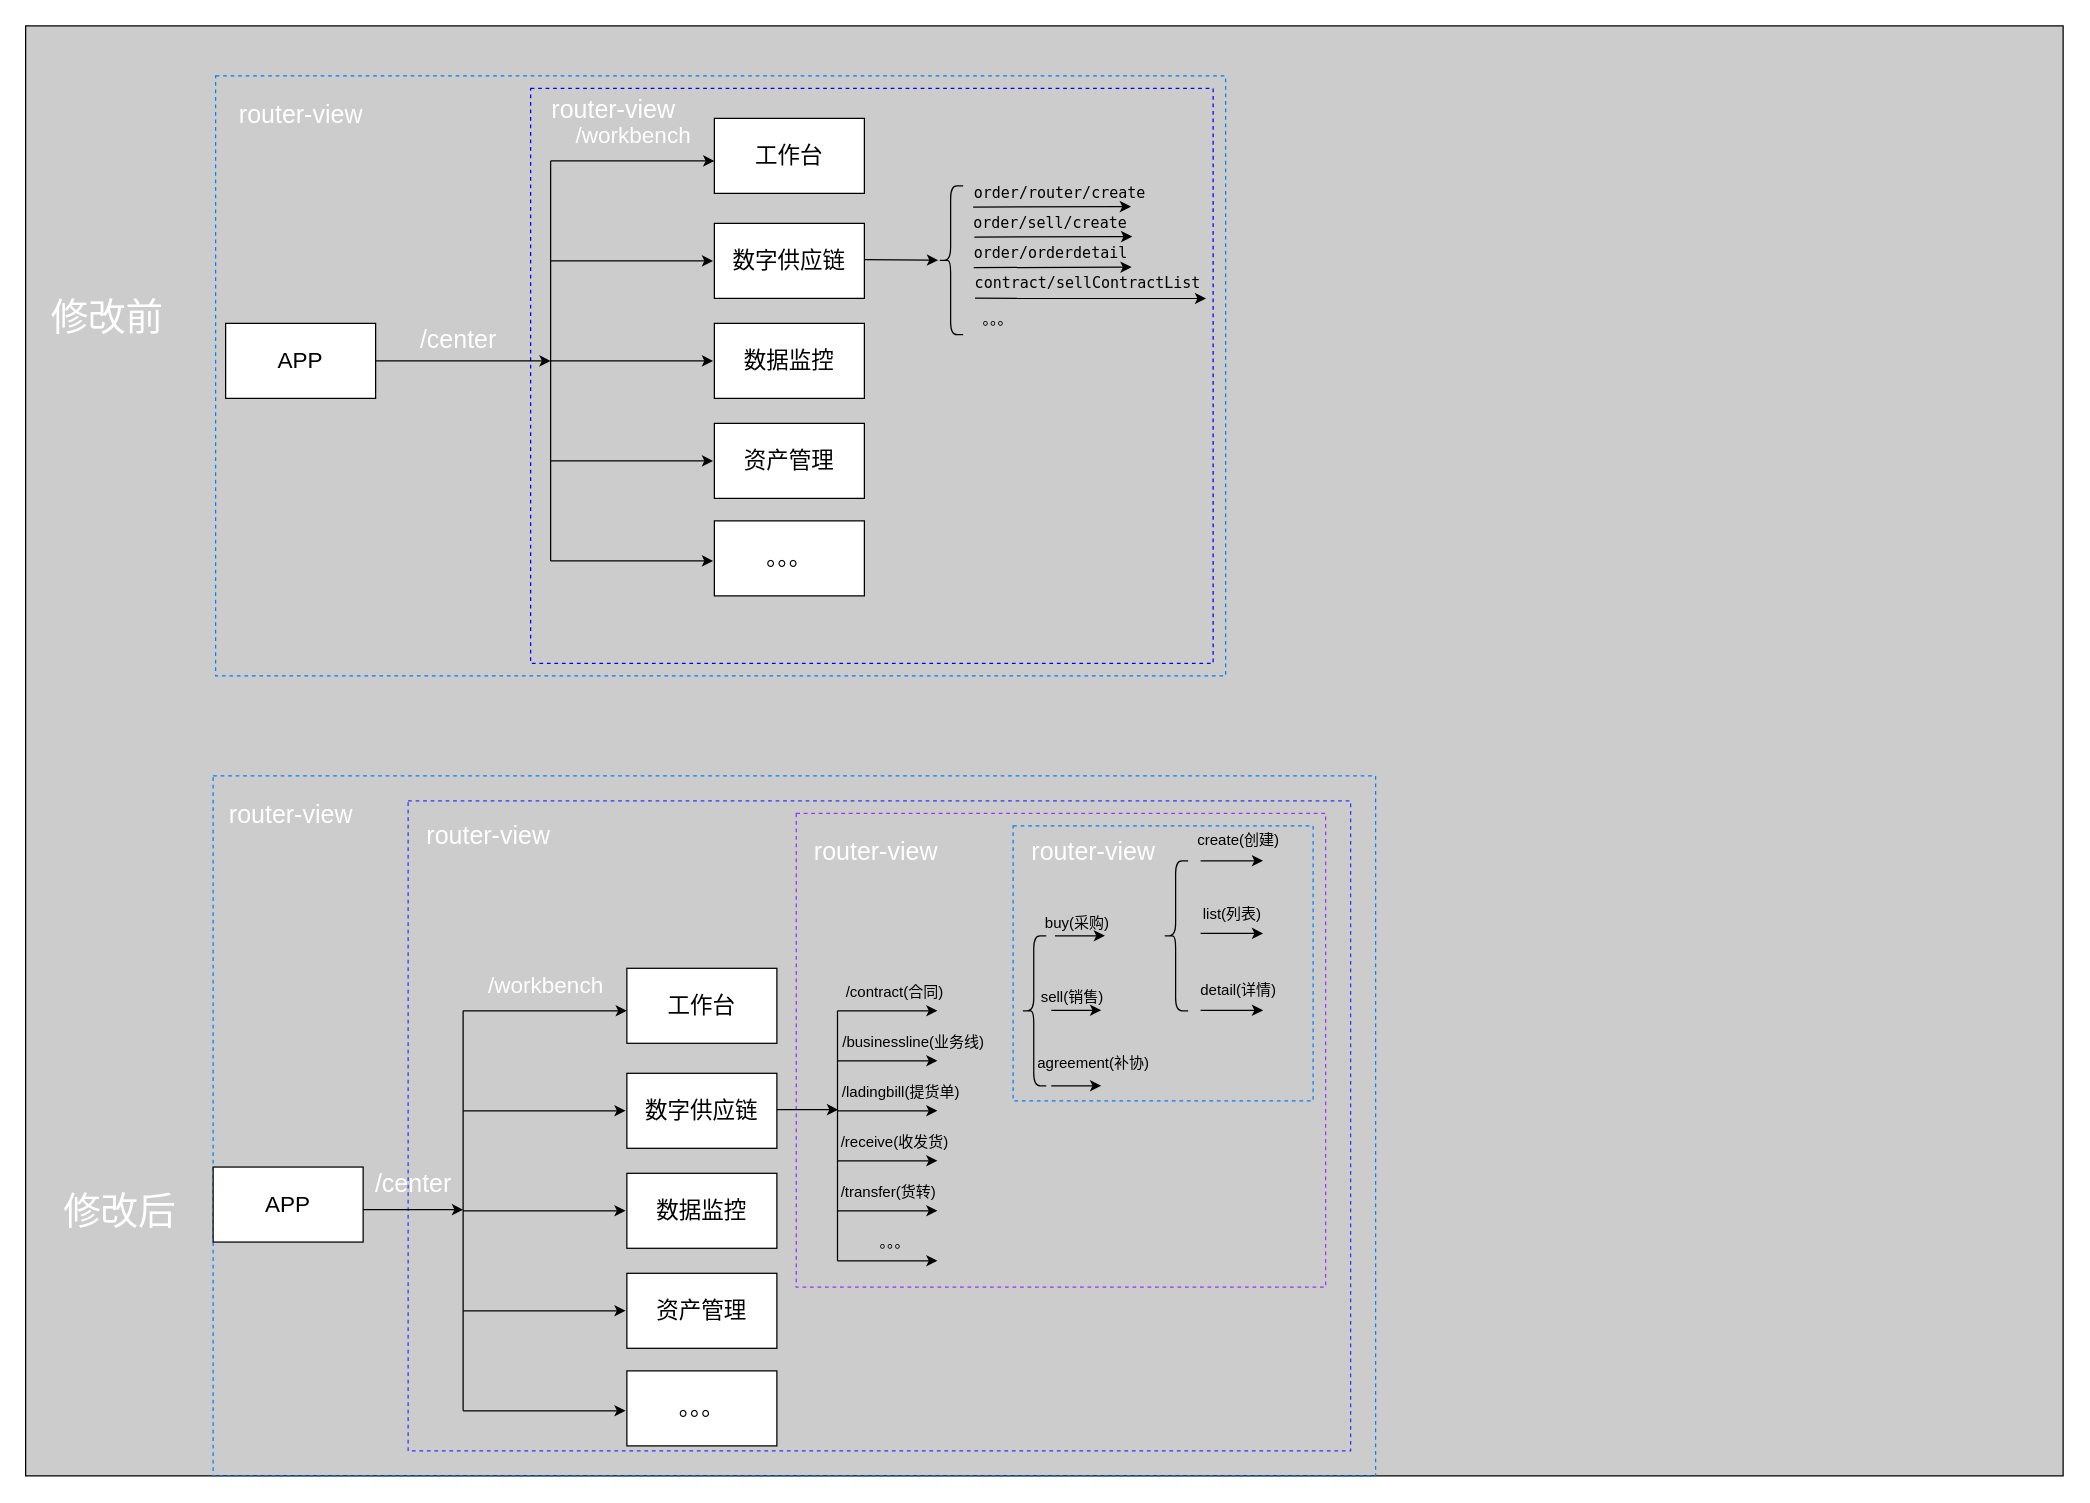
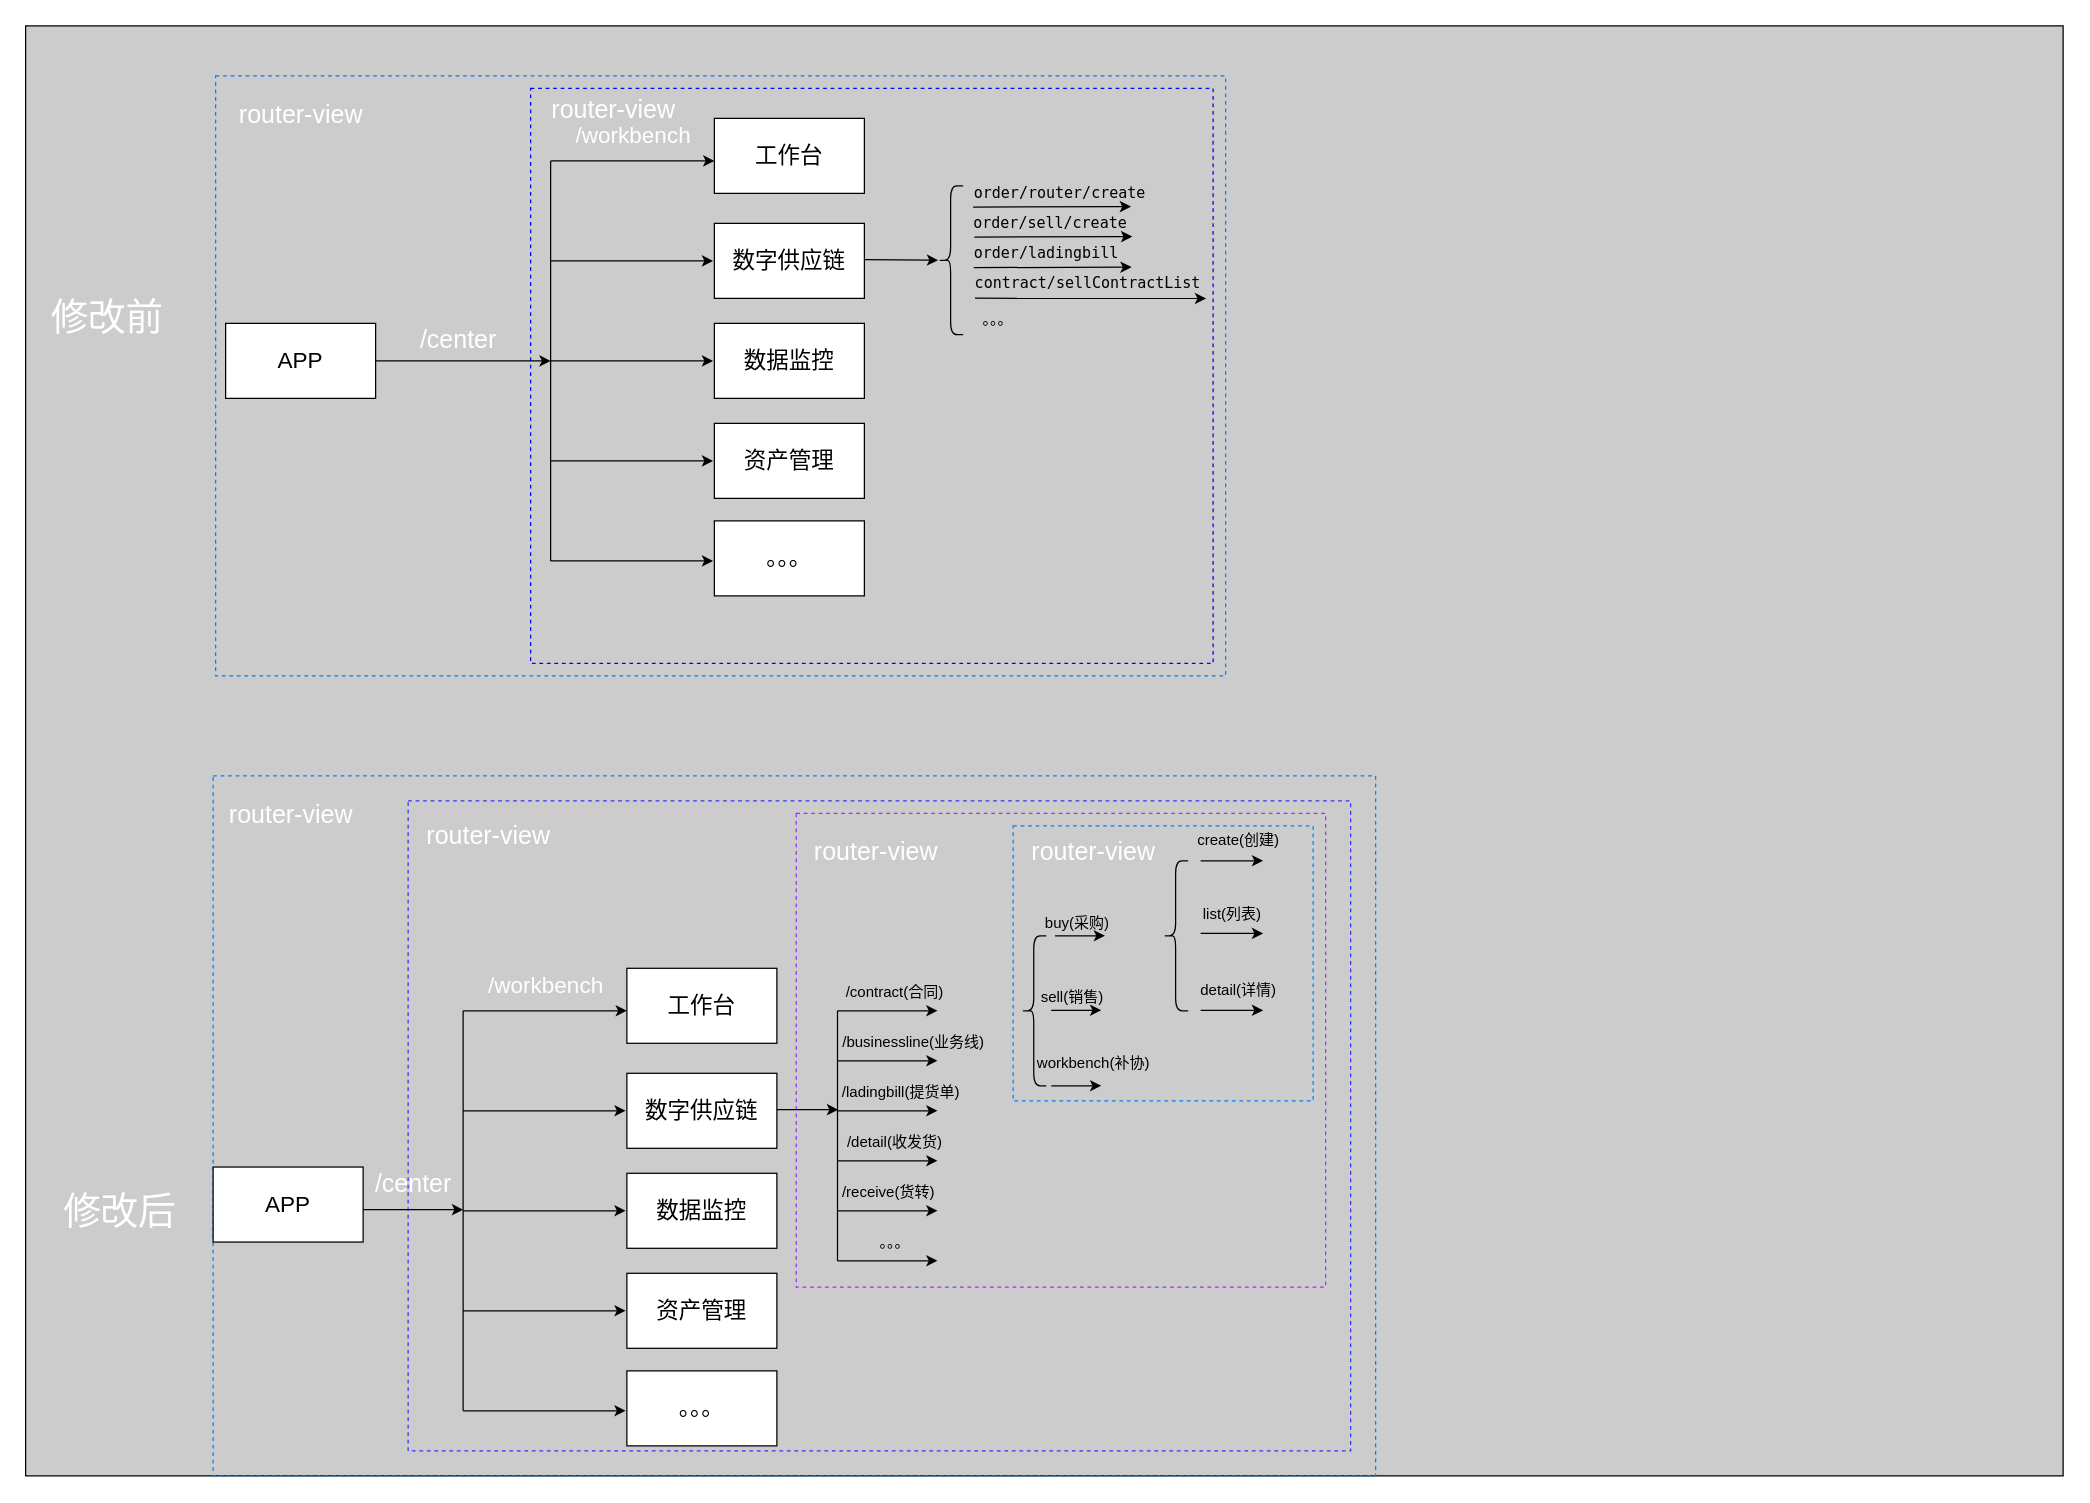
(1073, 248) -> (1070, 248)
(1094, 1063) -> (1094, 1063)
(895, 1142) -> (895, 1142)
(889, 1192) -> (889, 1192)
